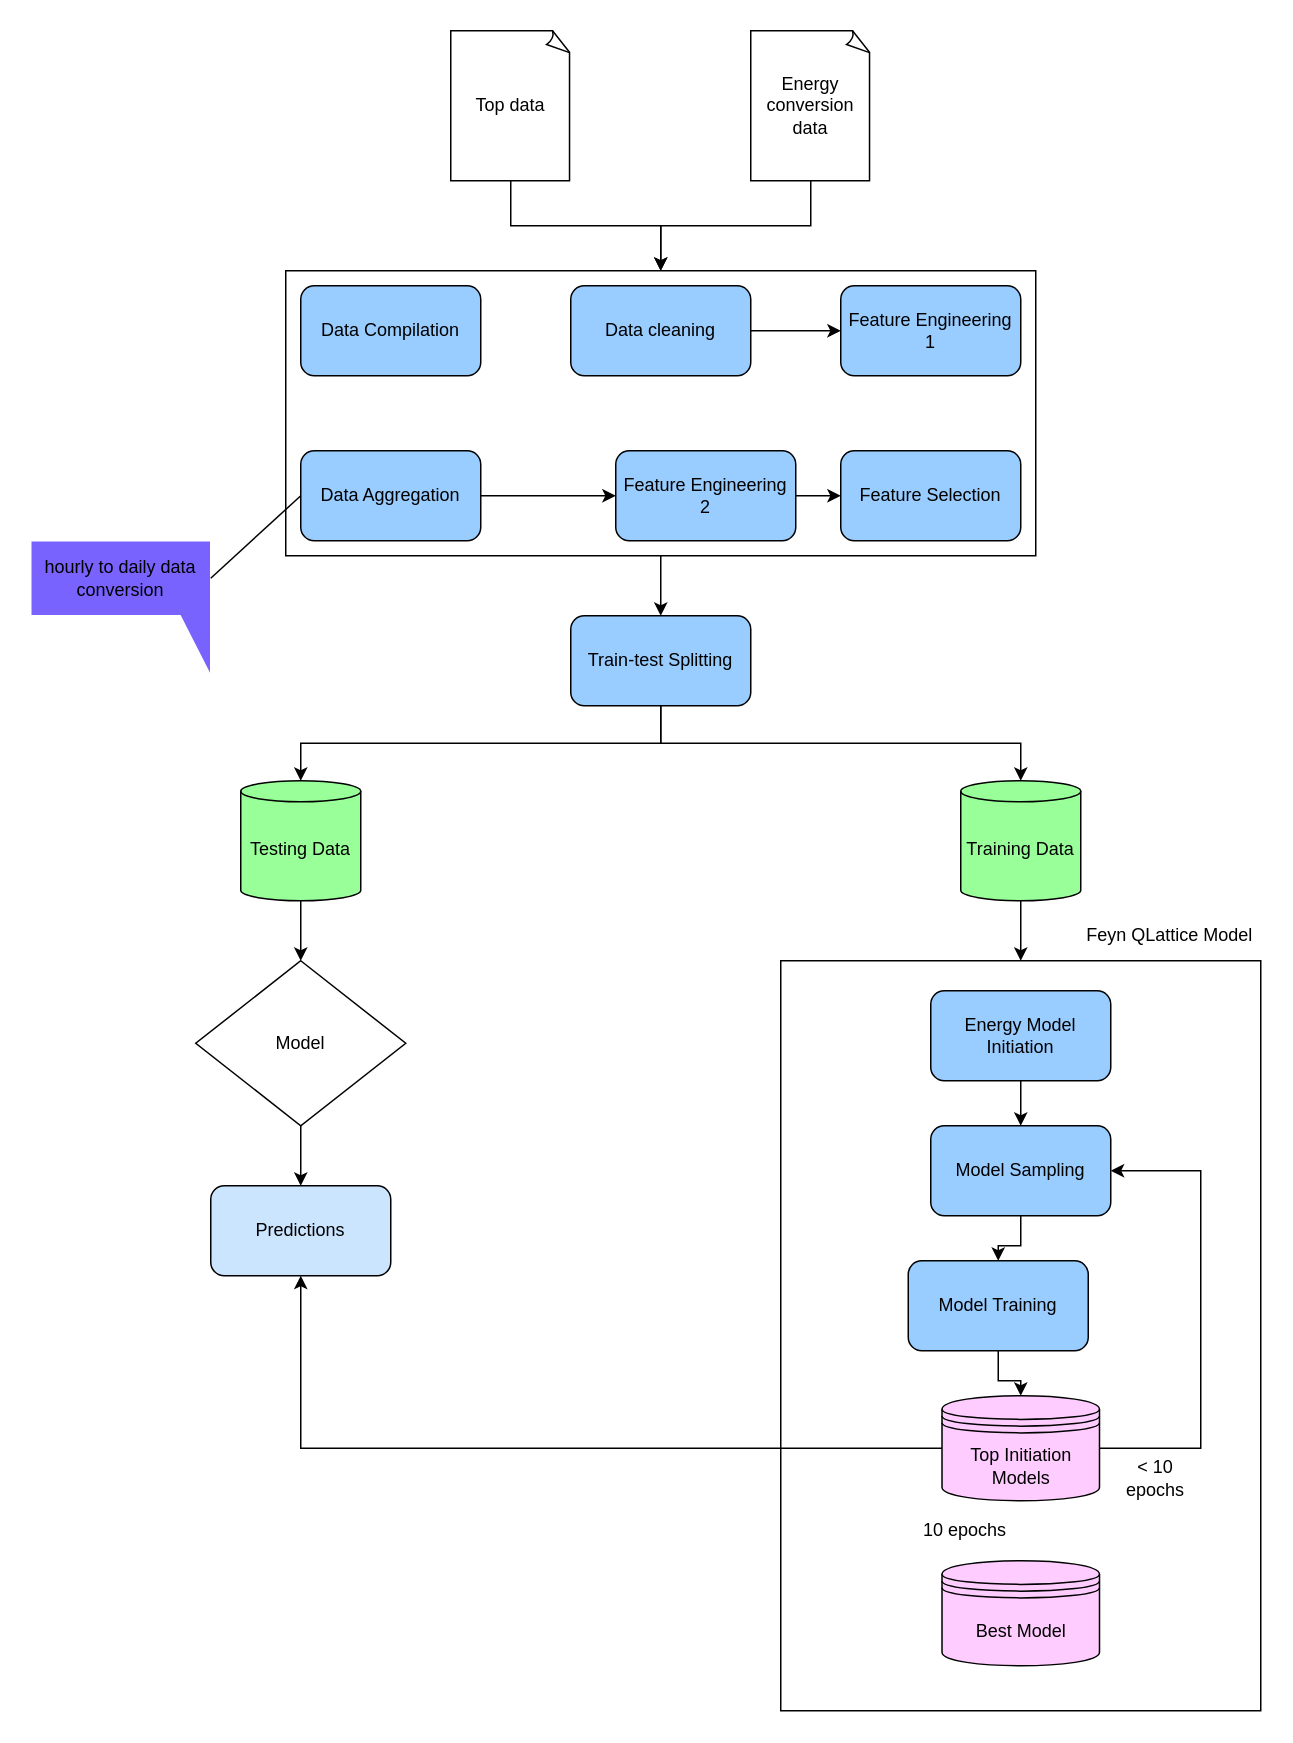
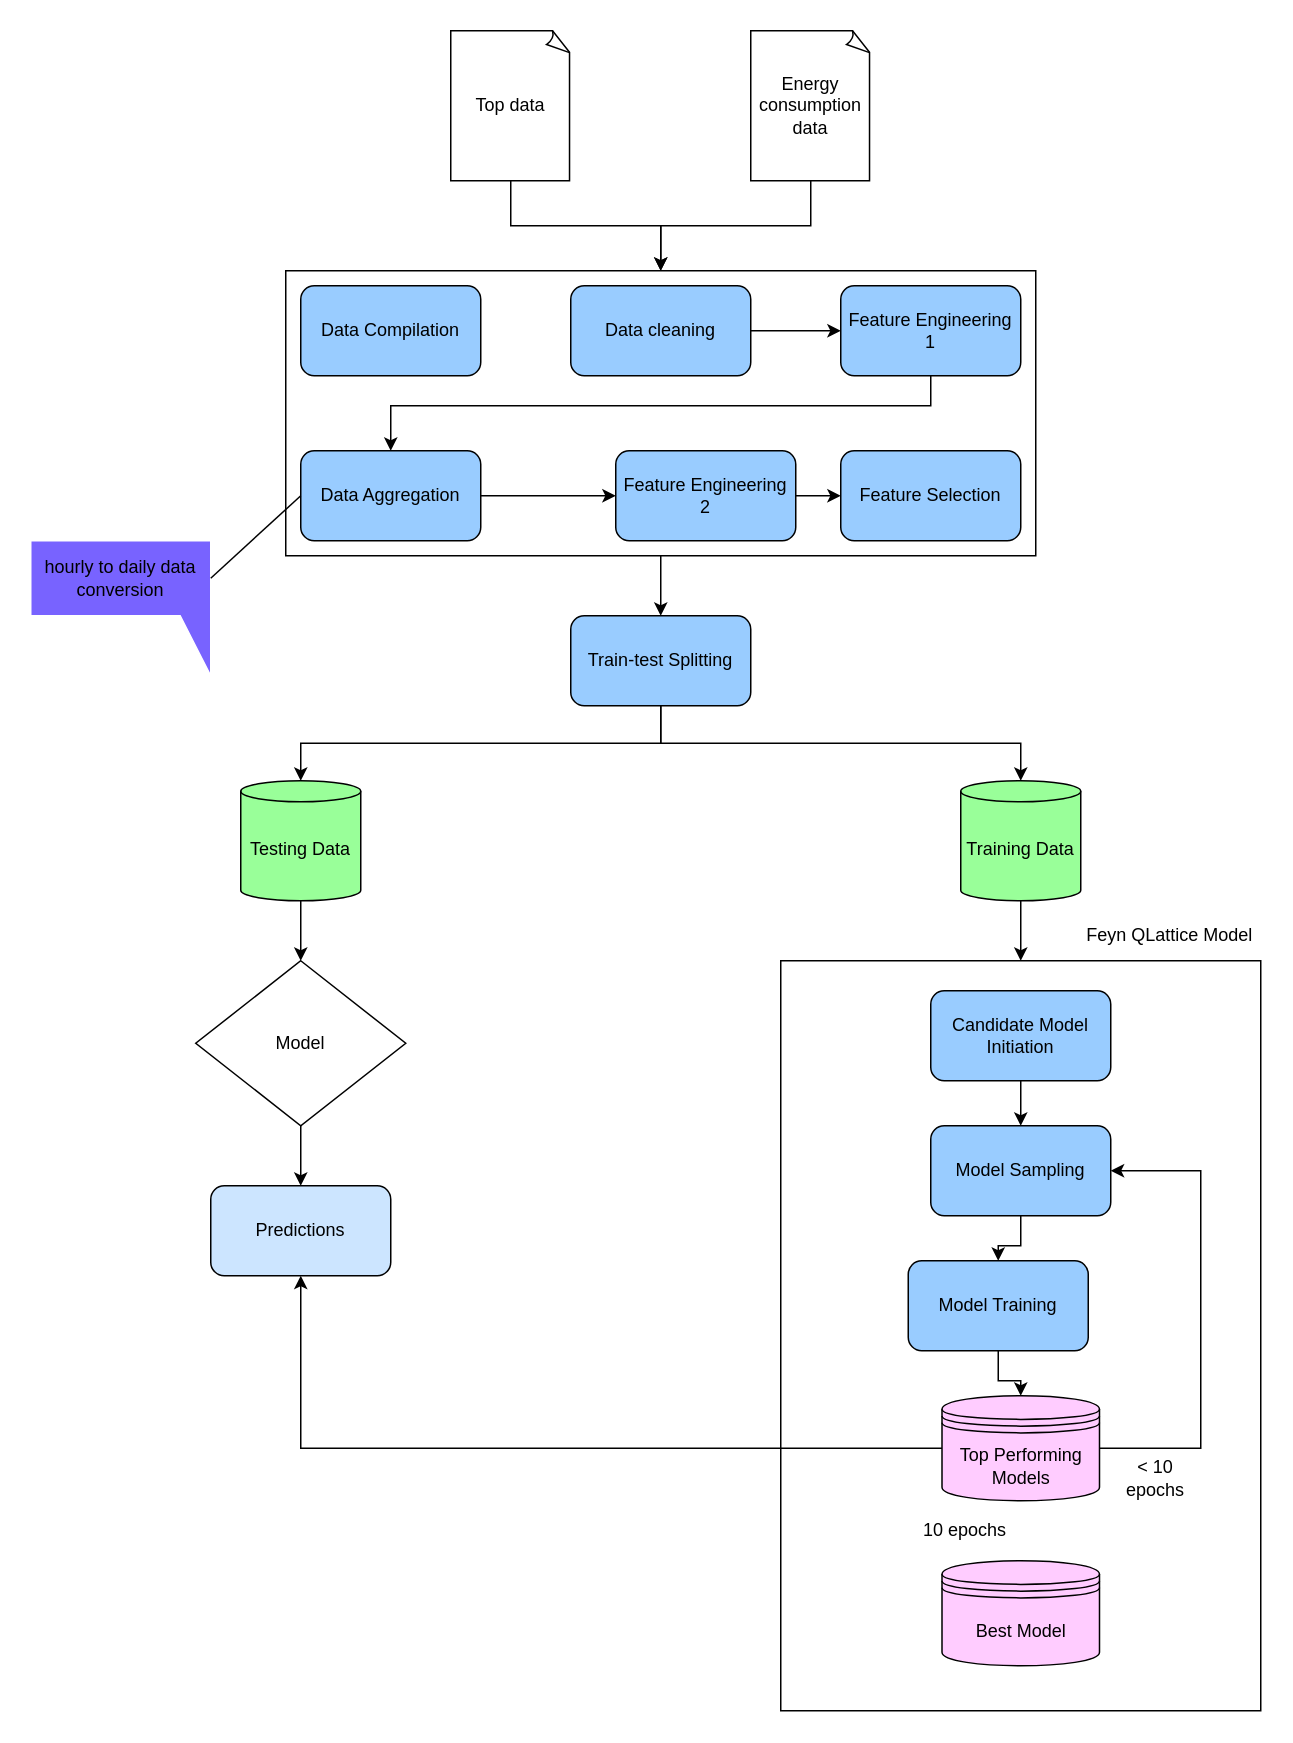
(811, 106) -> (811, 106)
none -> (659, 406)
(1021, 1036) -> (1021, 1036)
(1022, 1466) -> (1022, 1466)
